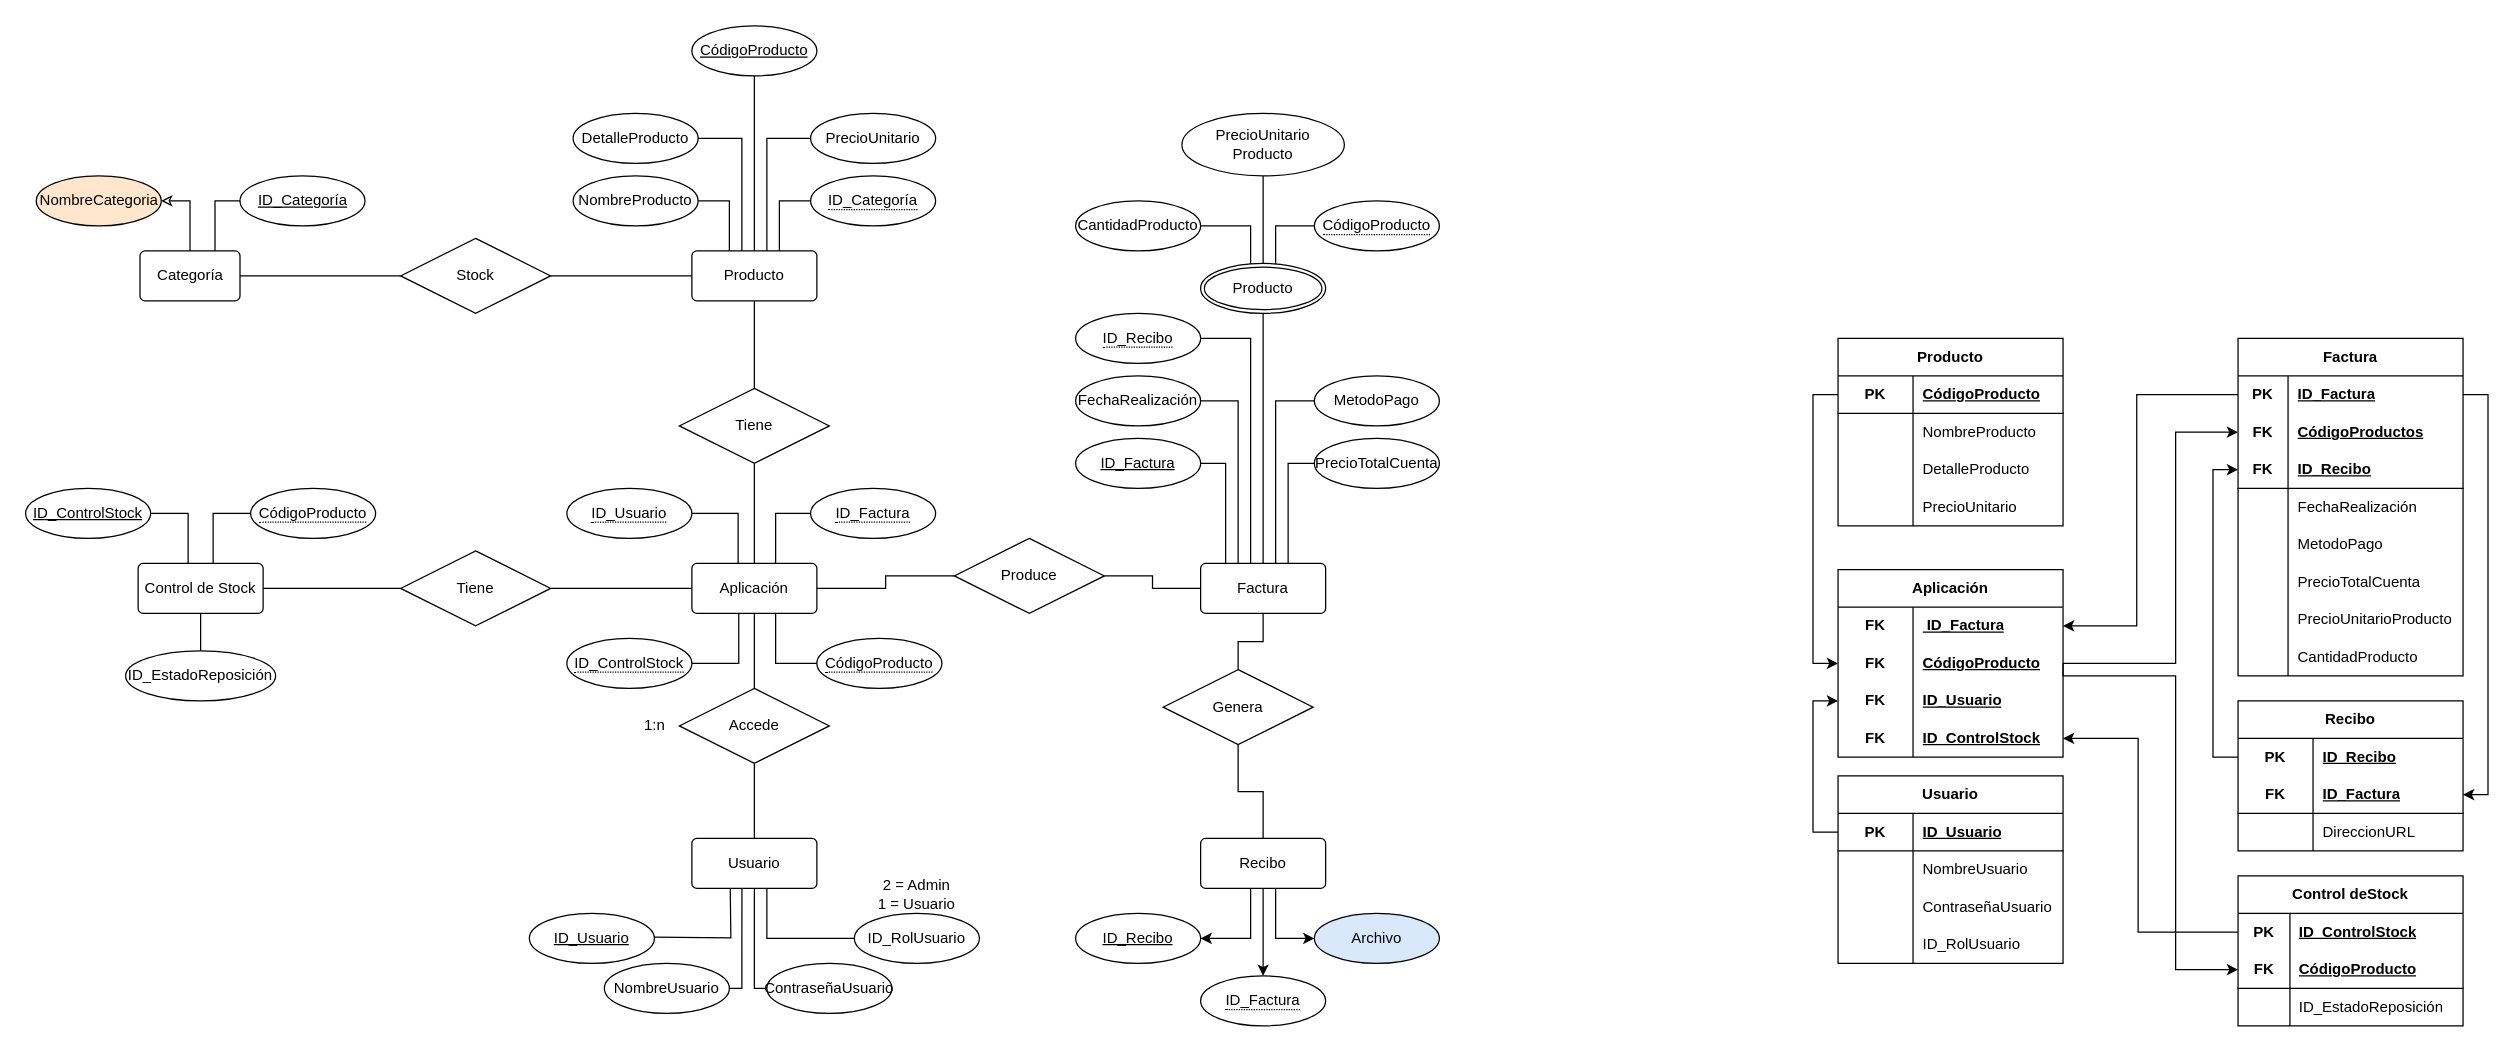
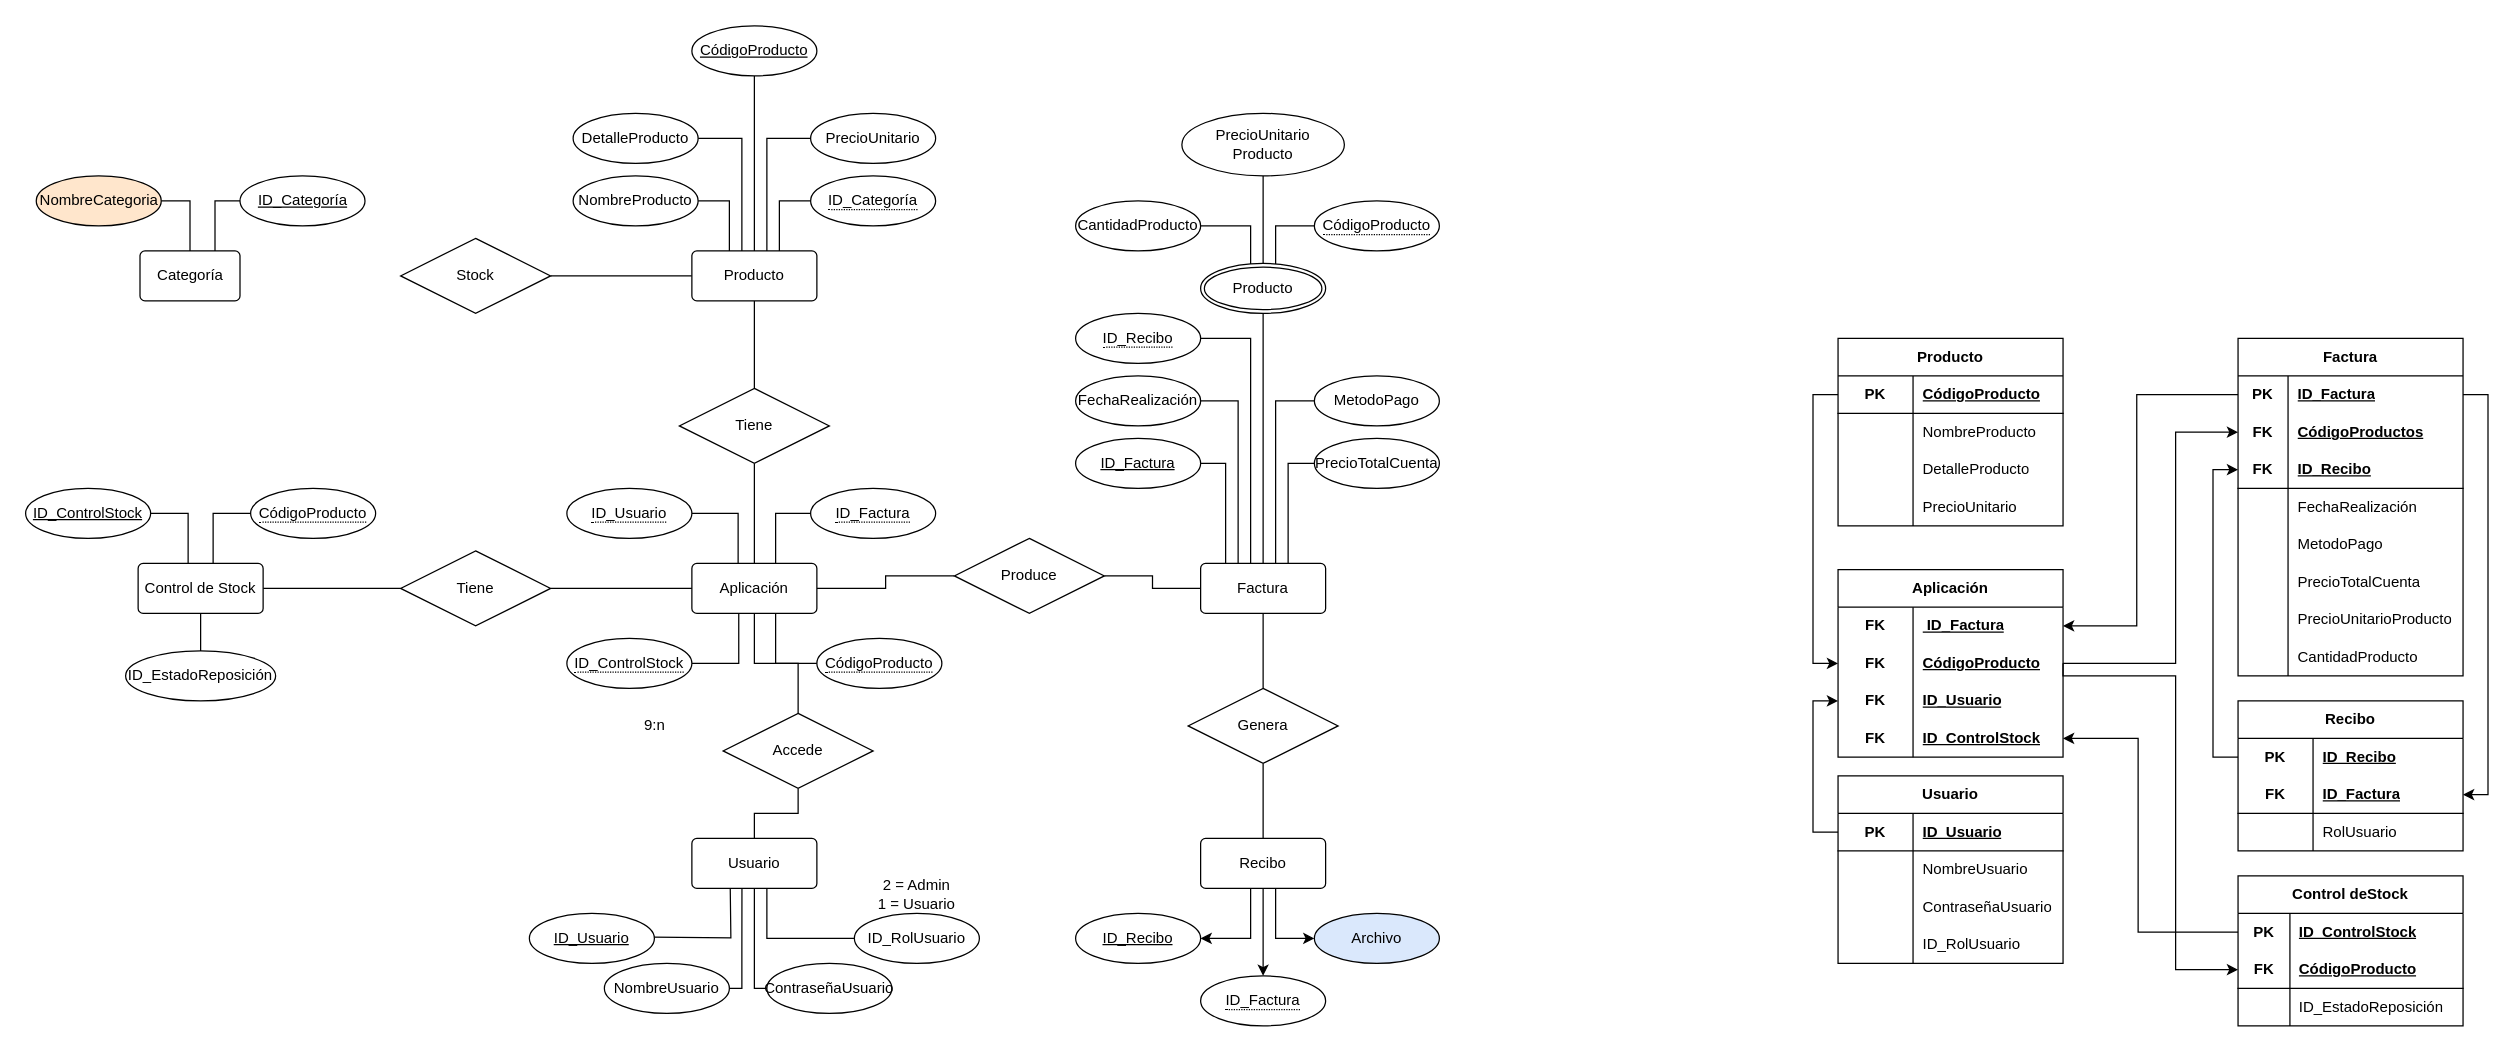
(171, 201) -> (167, 201)
(320, 276) -> none
(1238, 707) -> (1263, 726)
(655, 726) -> (655, 726)
(754, 726) -> (798, 751)
(2370, 832) -> (2361, 832)
